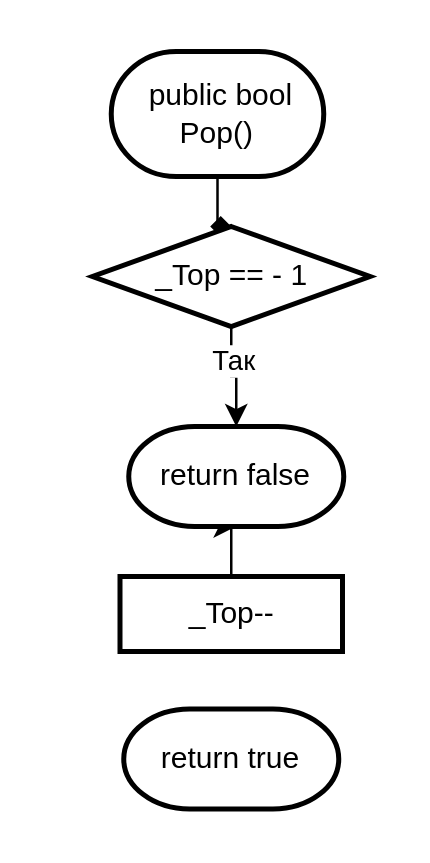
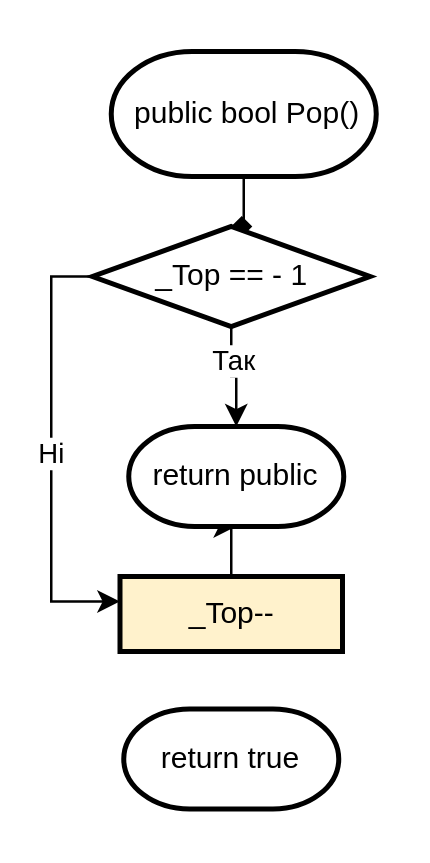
(218, 114) -> (244, 114)
none -> (51, 446)
(236, 476) -> (236, 476)
(231, 614) -> (231, 614)
